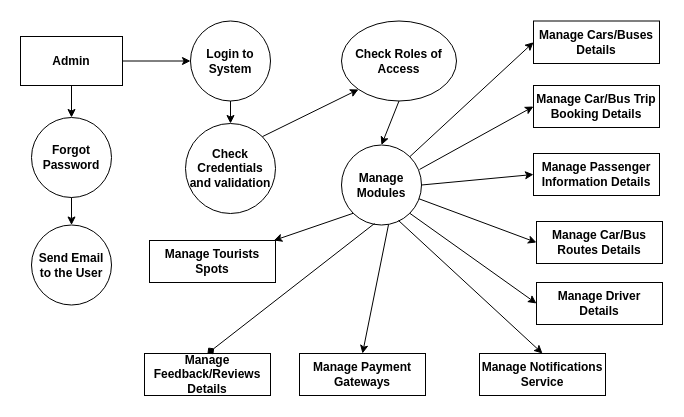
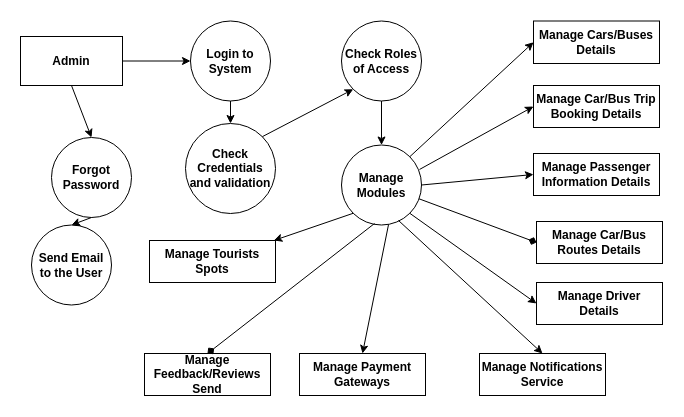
(399, 61) -> (382, 61)
(72, 158) -> (92, 178)
(529, 240) -> (528, 239)
(208, 375) -> (208, 375)
